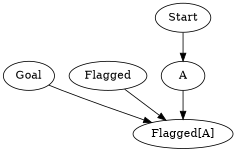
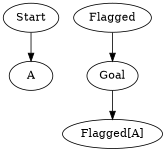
(183, 101) -> none
(142, 102) -> (113, 43)
